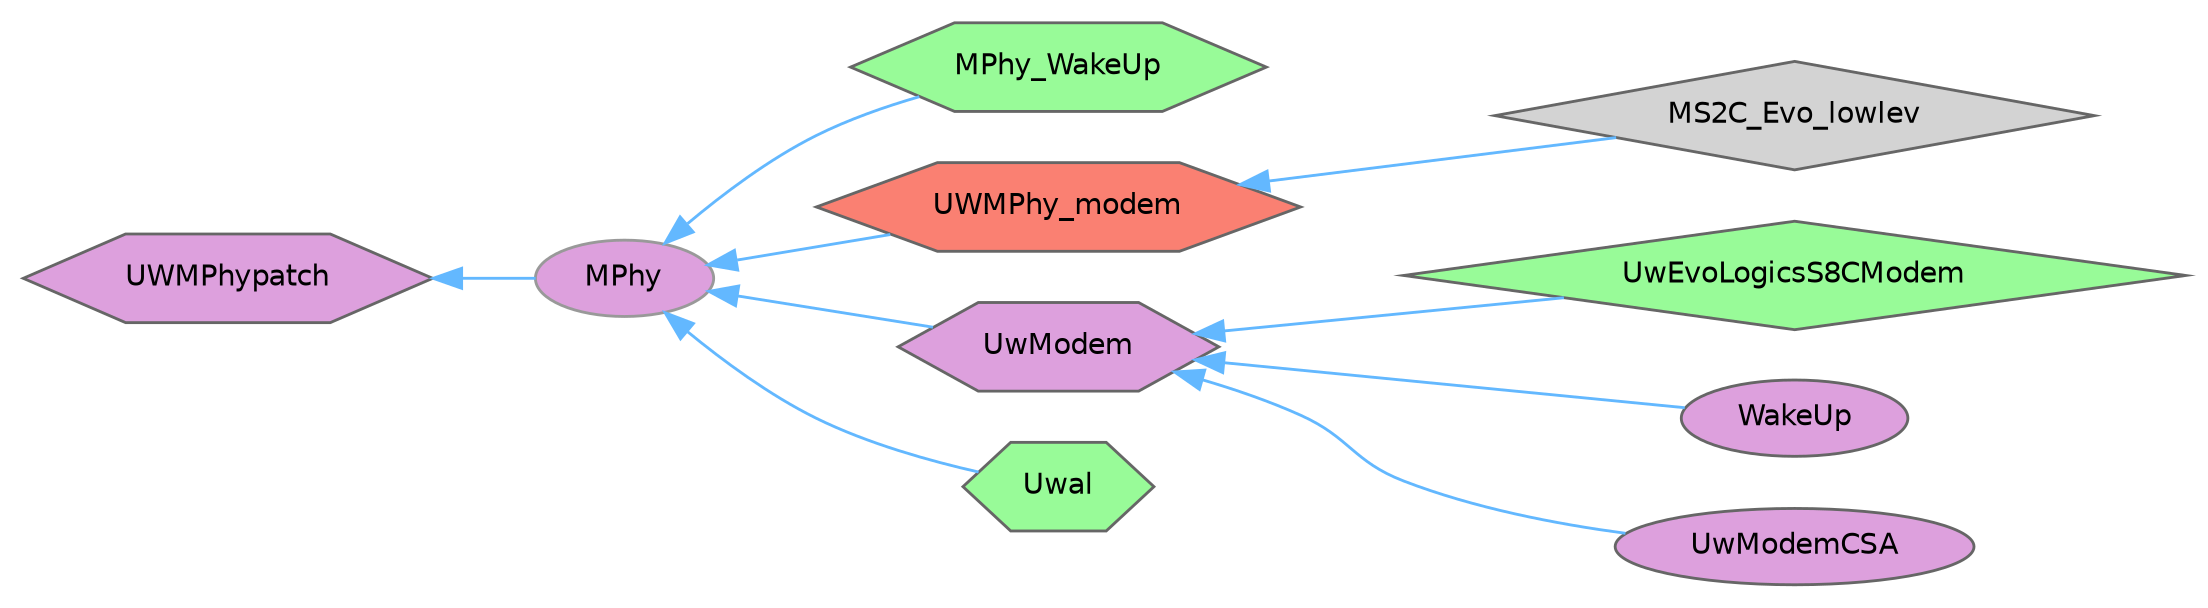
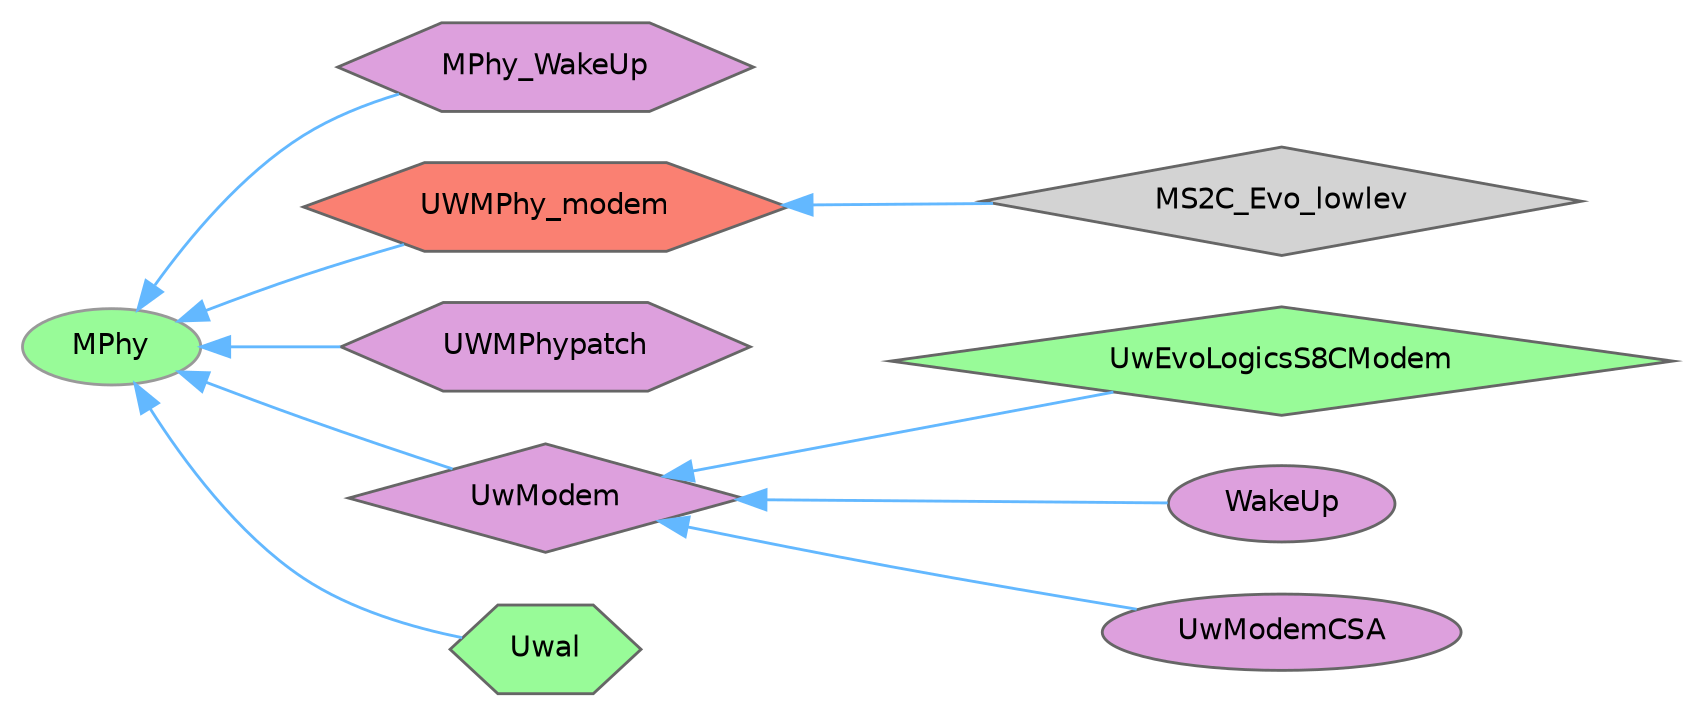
(1058, 67) -> (546, 67)
(499, 278) -> (285, 347)
(625, 278) -> (112, 347)
(1058, 347) -> (546, 498)
